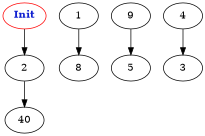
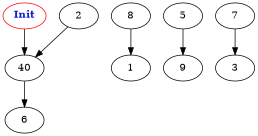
(183, 16) -> (235, 16)
(25, 38) -> (25, 38)
(79, 38) -> (131, 38)
(131, 38) -> (183, 38)
none -> (25, 120)
